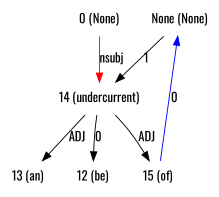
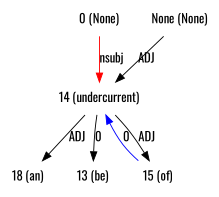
(146, 59) -> (146, 59)
(168, 103) -> (122, 143)
(28, 177) -> (28, 177)
(93, 177) -> (93, 177)
